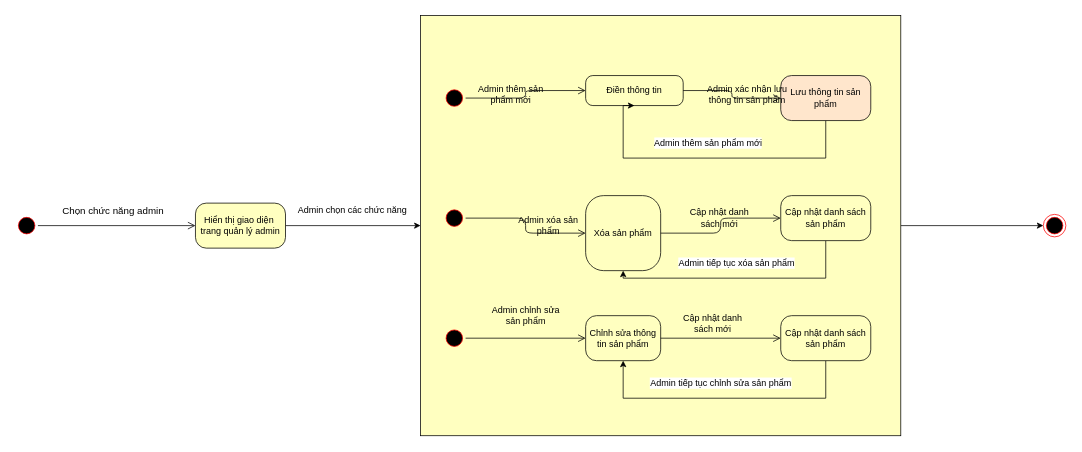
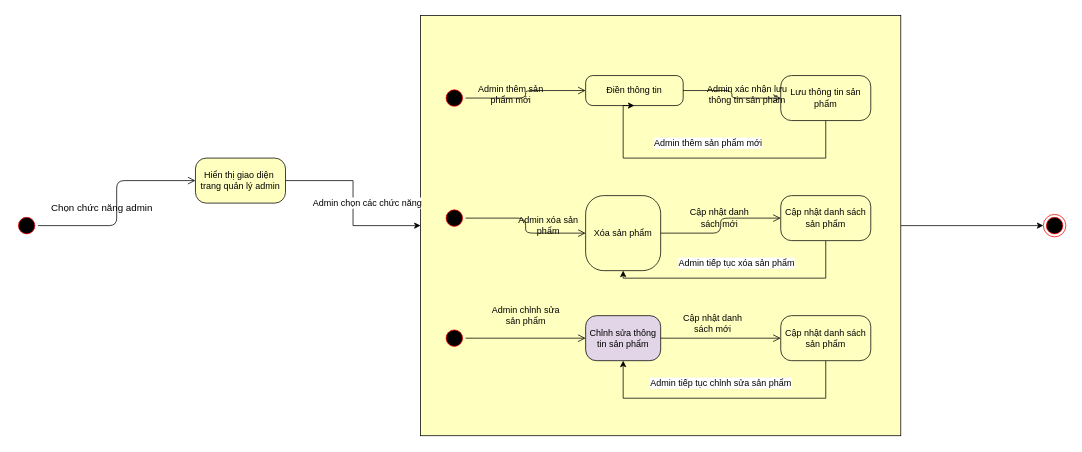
(825, 98) -> (825, 98)
(240, 225) -> (240, 180)
(623, 338) -> (623, 338)
